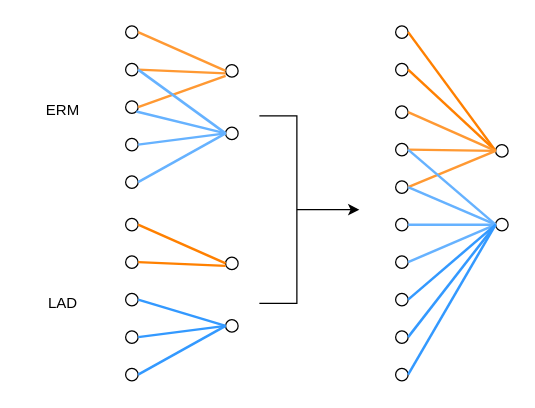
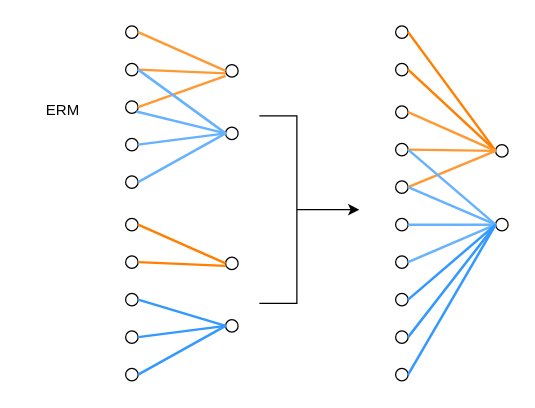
(63, 303) -> none
